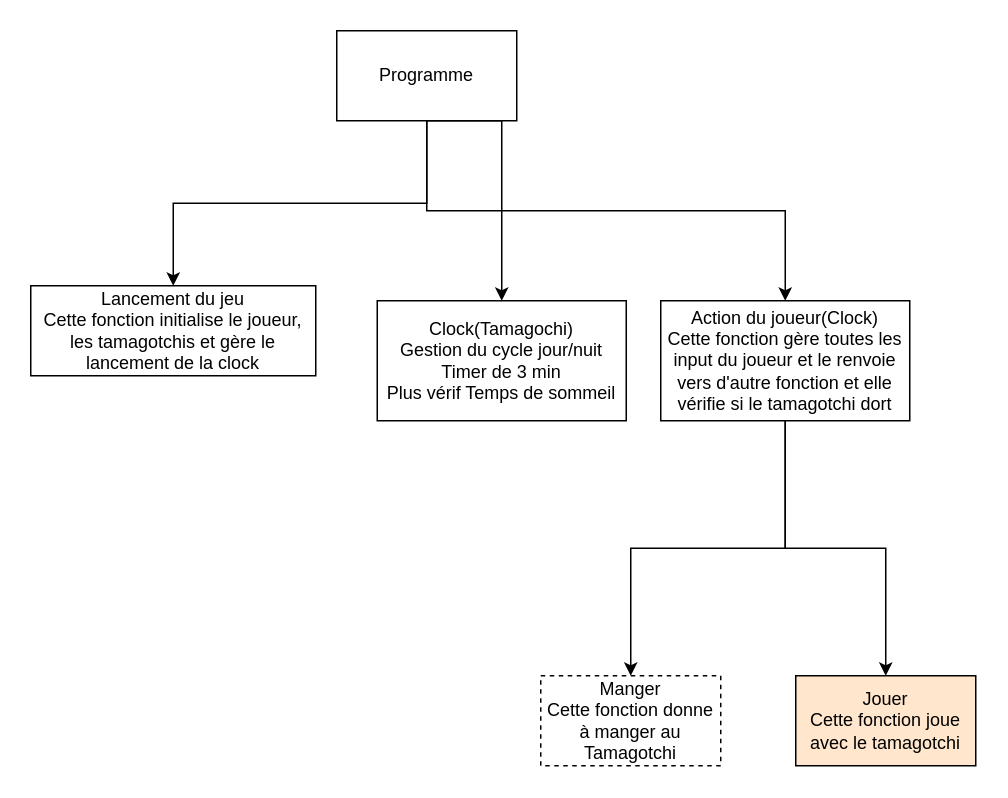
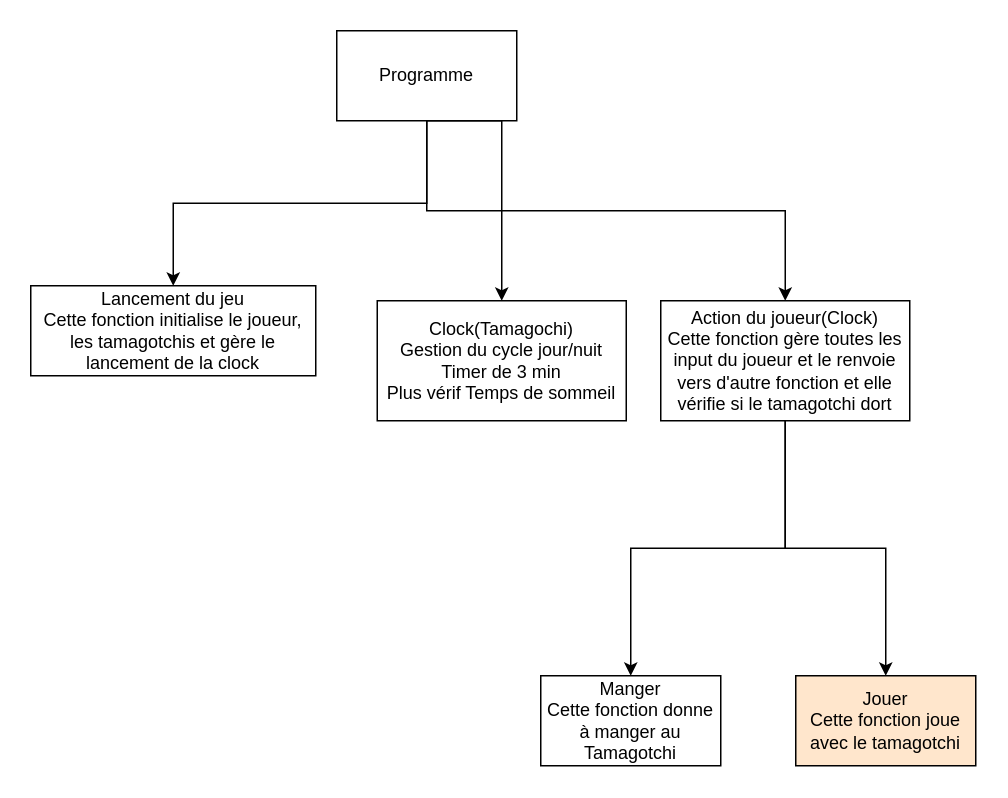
(631, 721) -> (631, 721)
